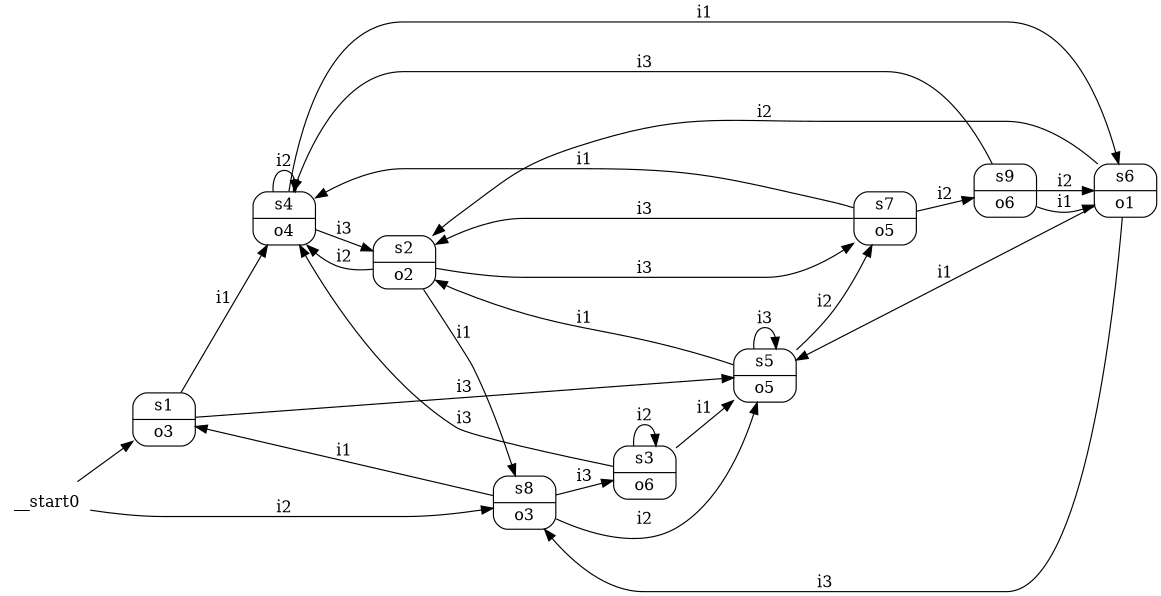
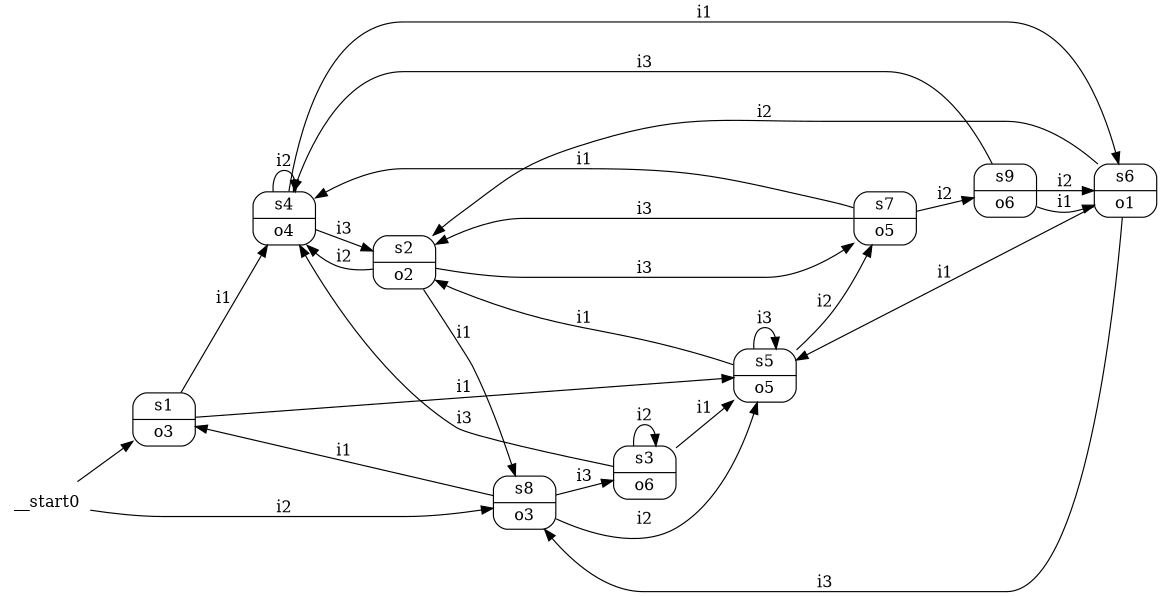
(465, 388) -> (465, 388)
